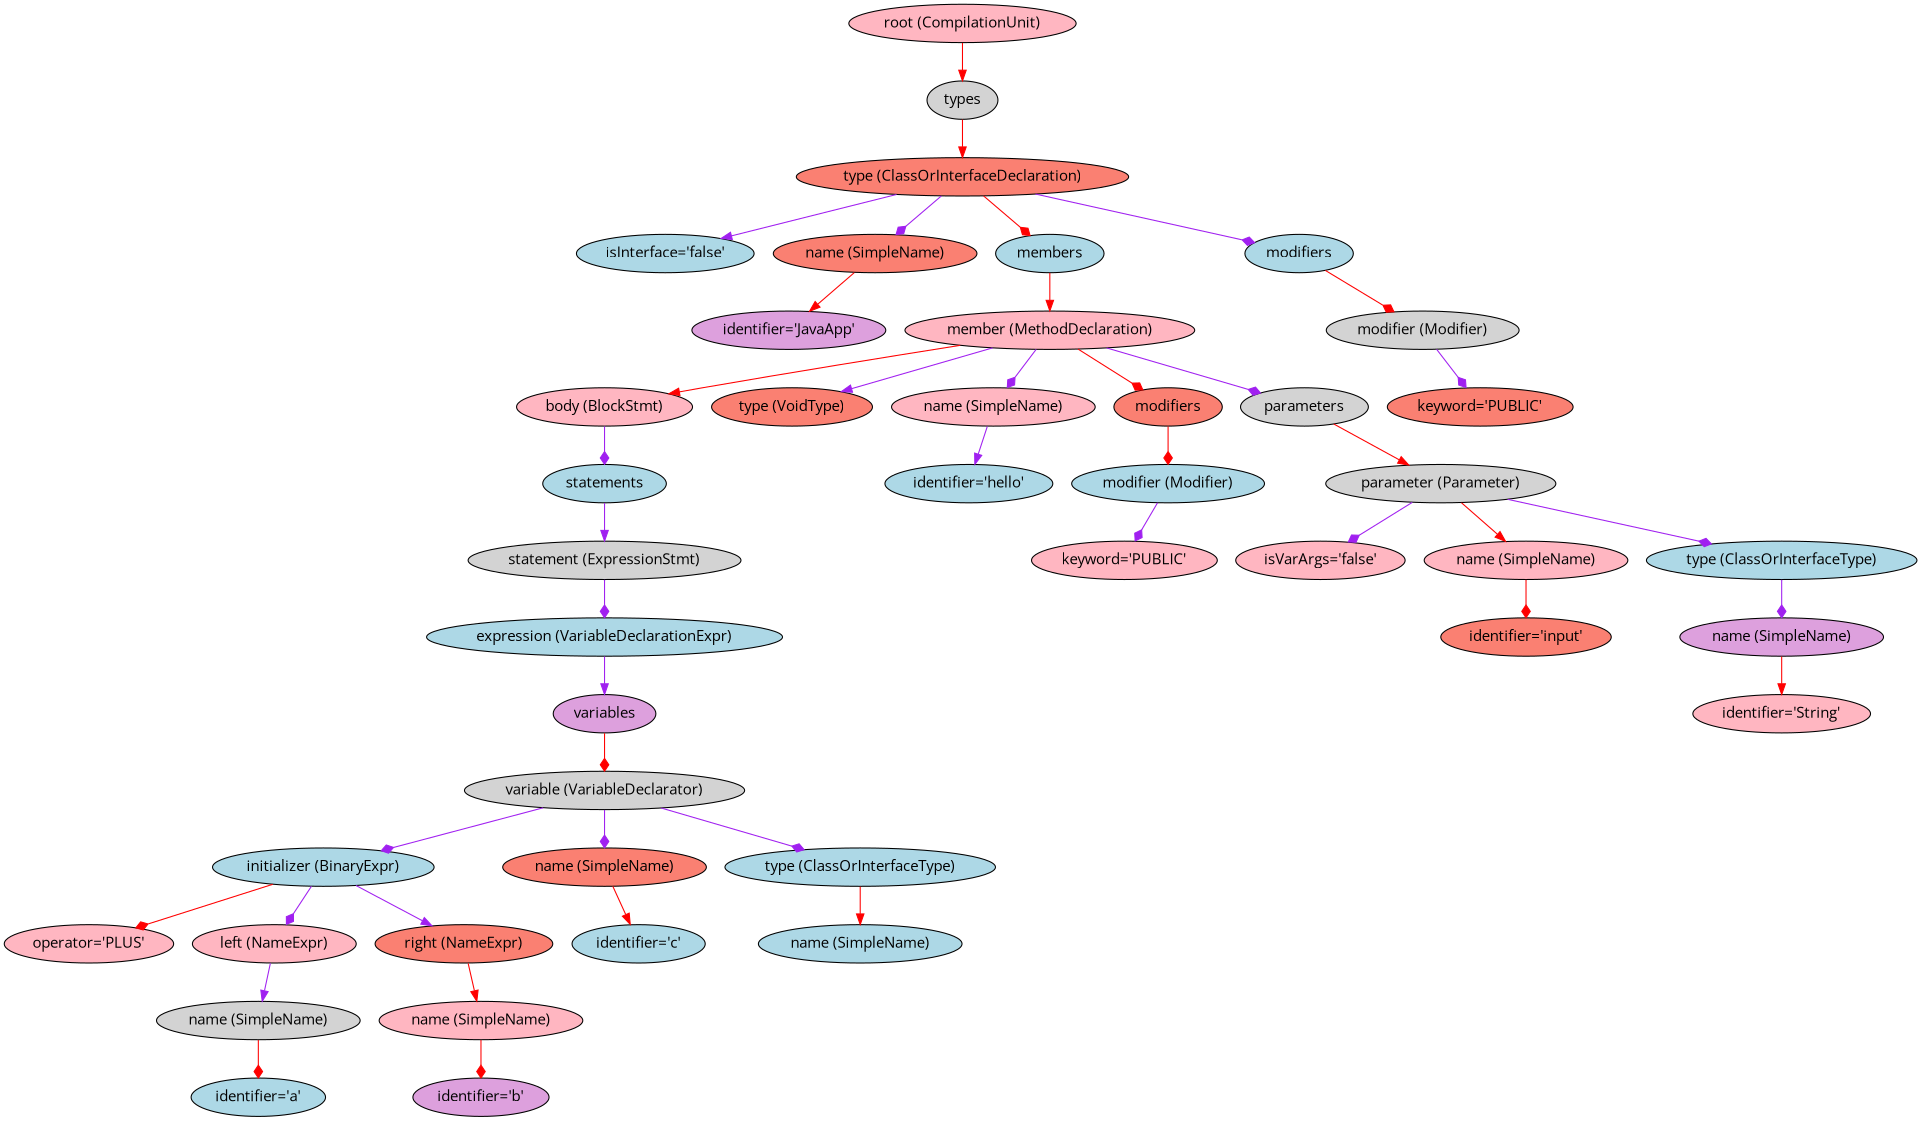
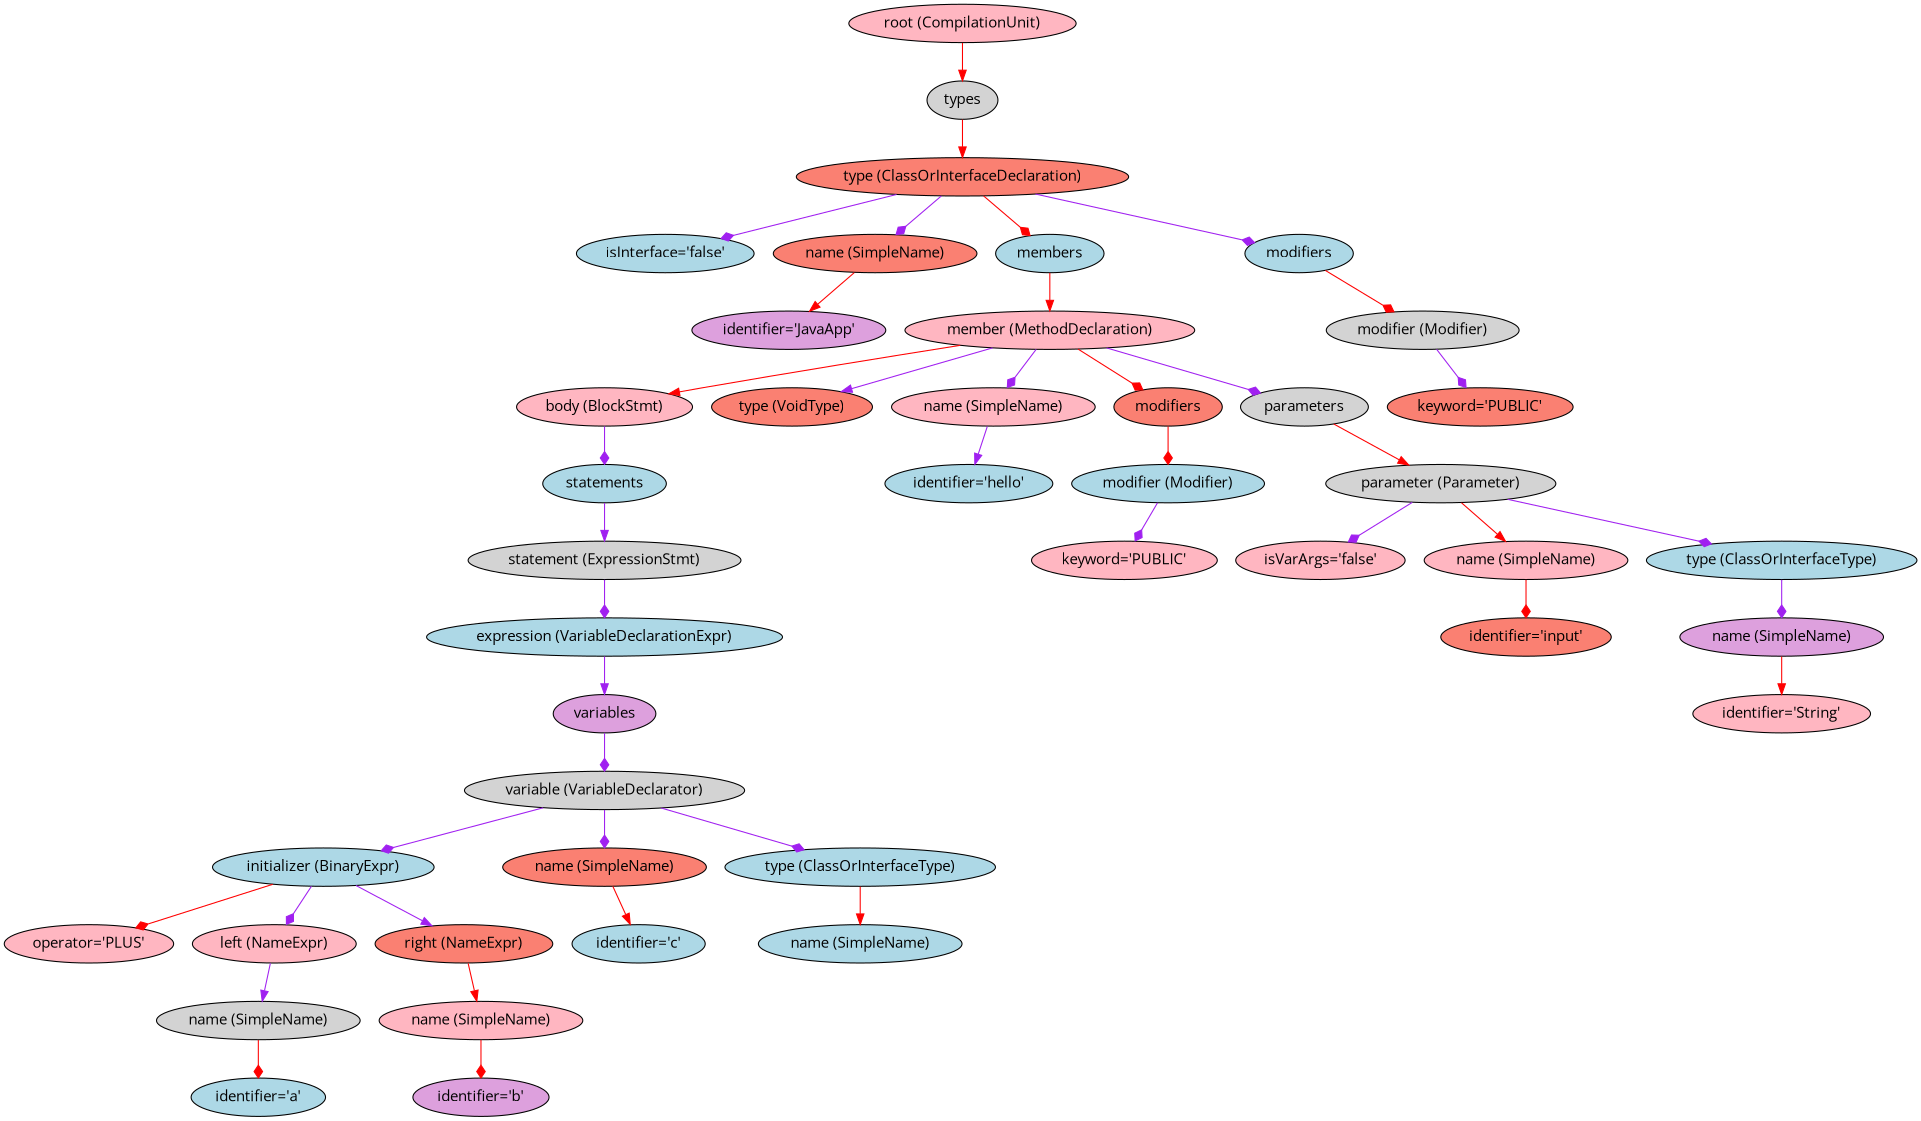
(814, 215) -> (814, 215)
(605, 746) -> (605, 746)
